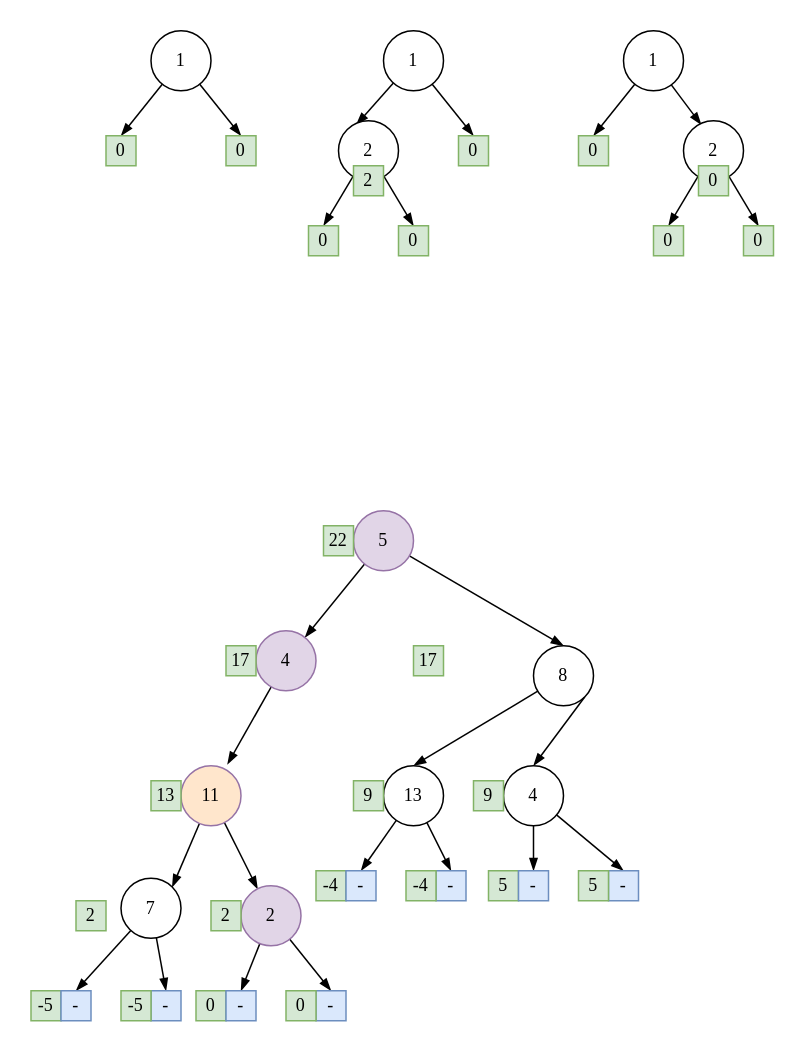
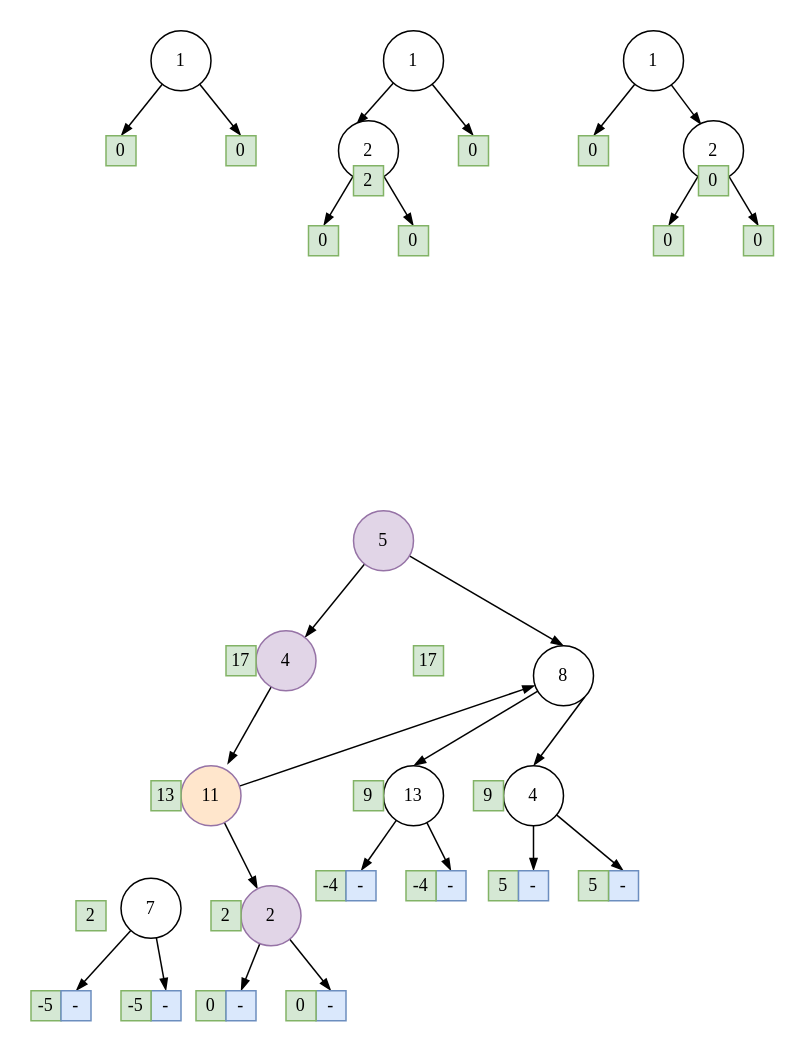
(338, 541) -> none
(188, 849) -> (381, 738)
